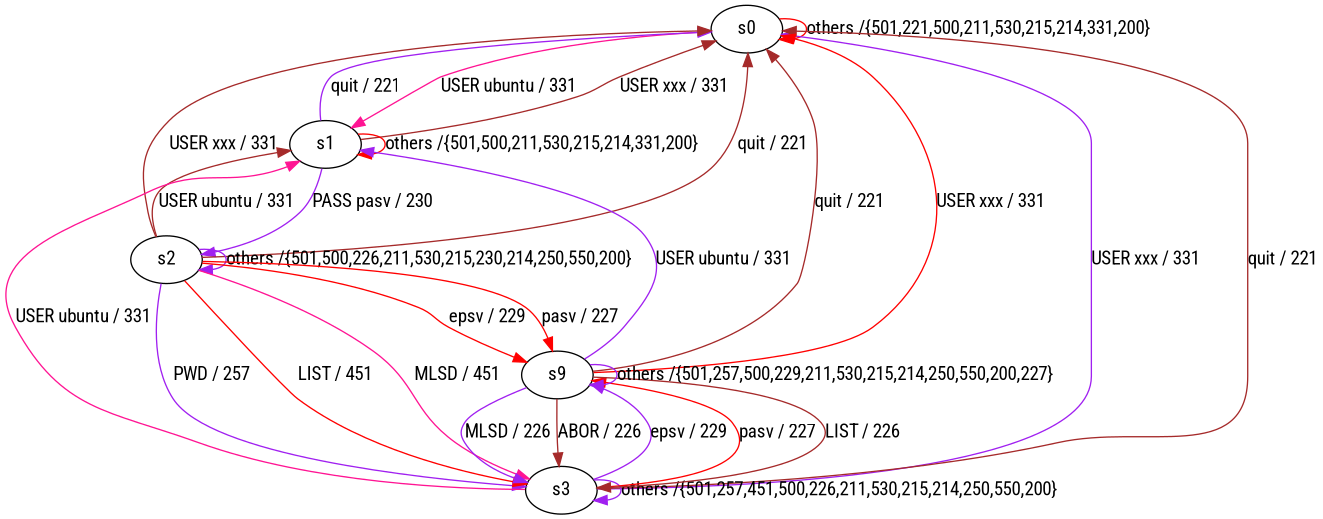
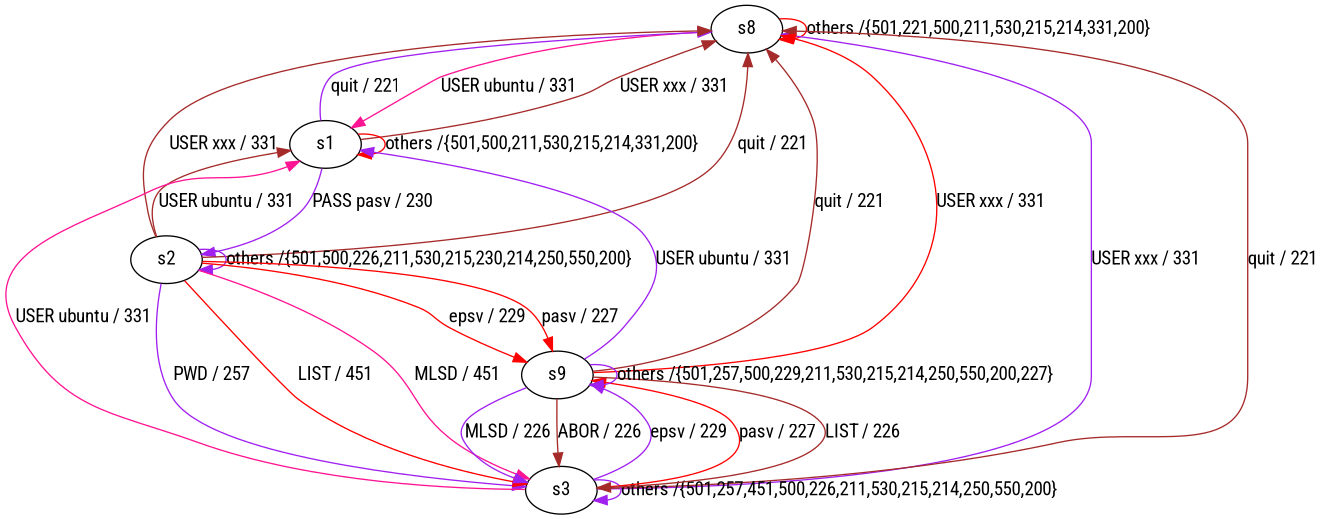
(747, 29) -> (747, 29)
